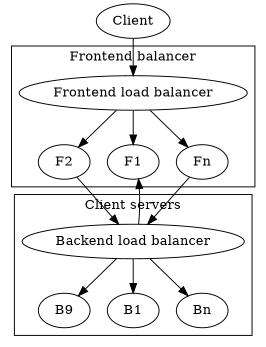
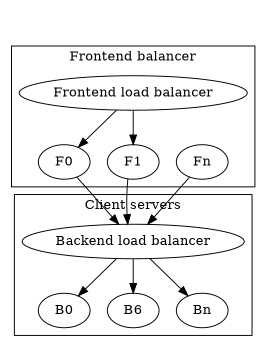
(133, 21) -> none
(165, 125) -> none
(64, 162) -> (64, 162)
(140, 206) -> (127, 201)
(64, 310) -> (64, 310)
(133, 310) -> (133, 310)
